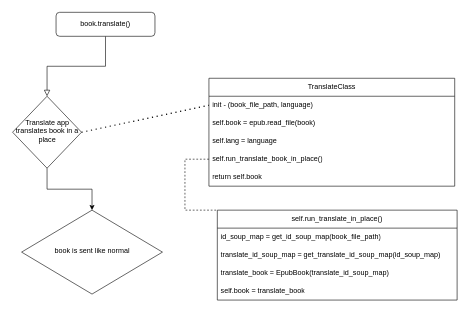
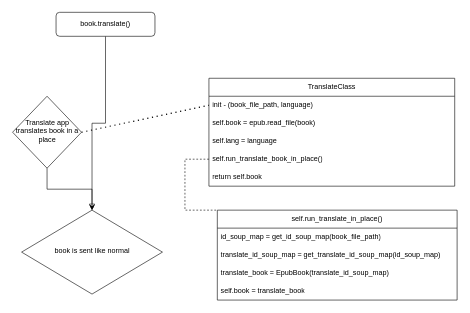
(66, 66) -> (106, 101)
